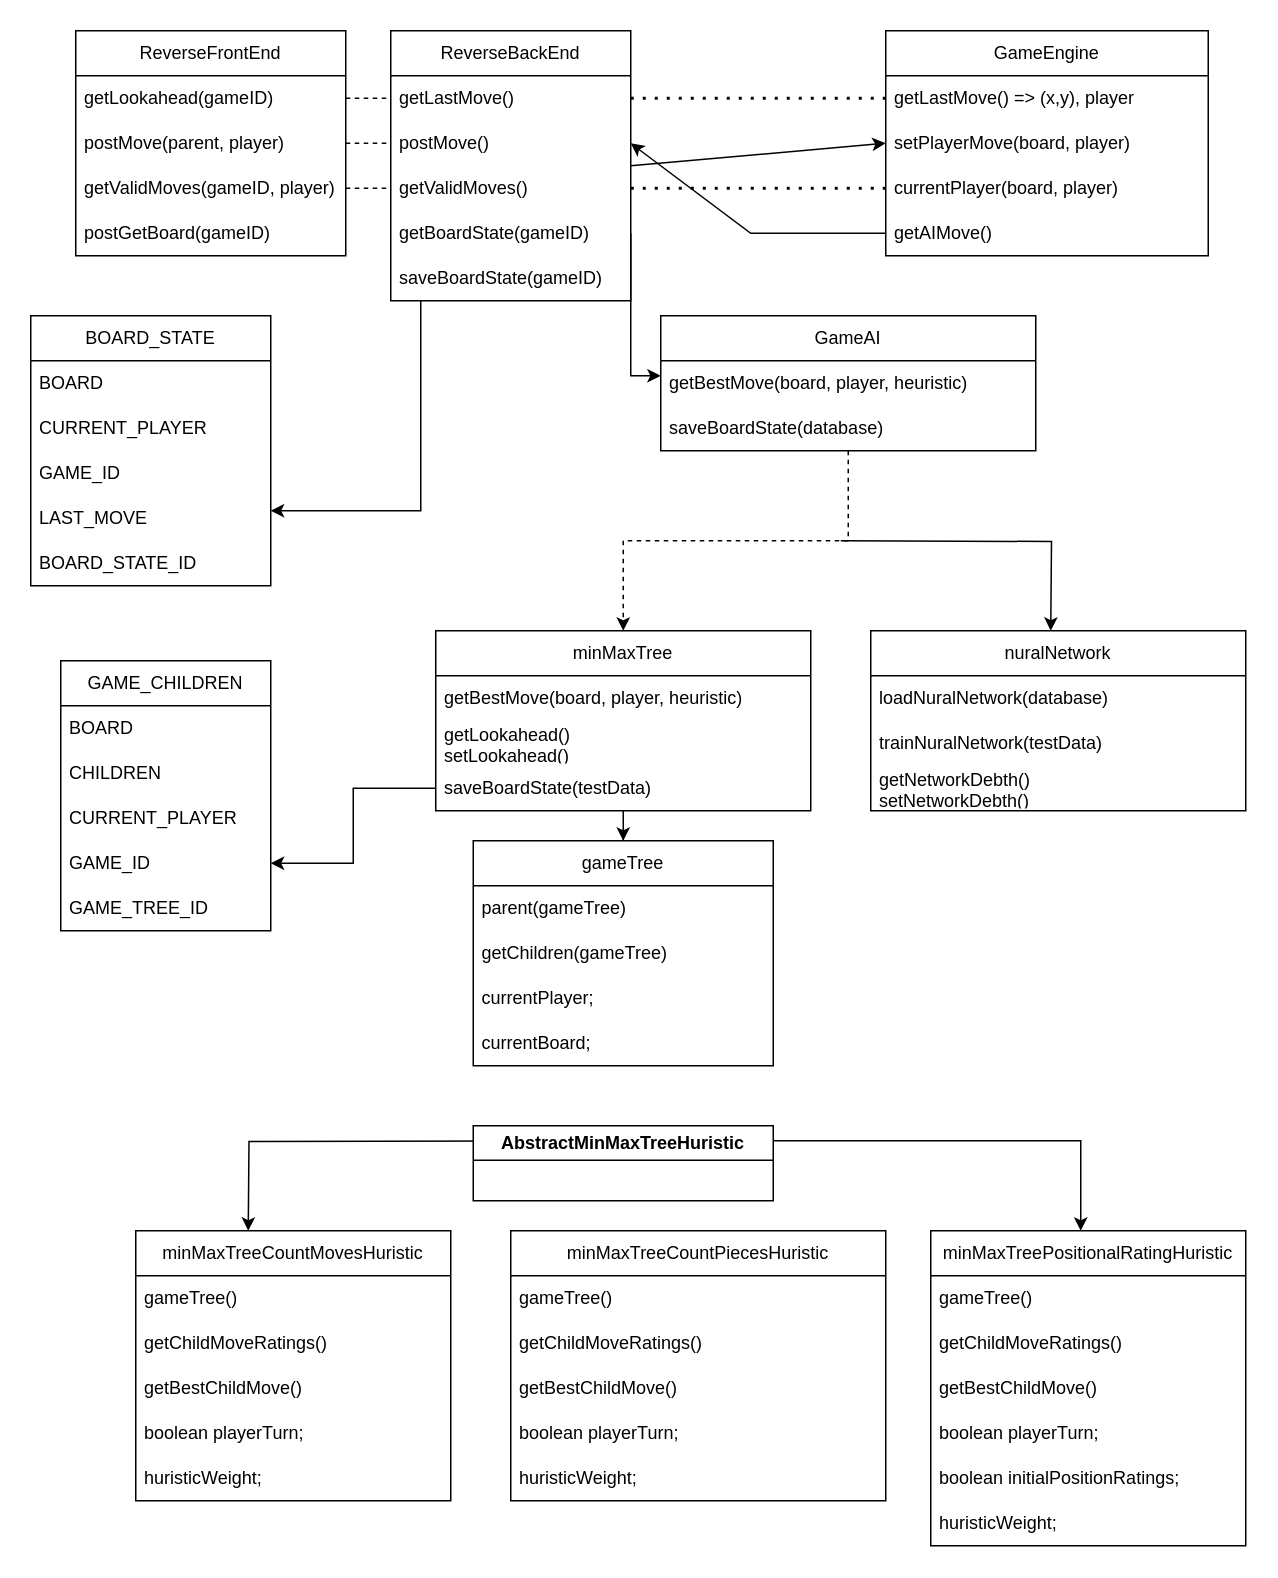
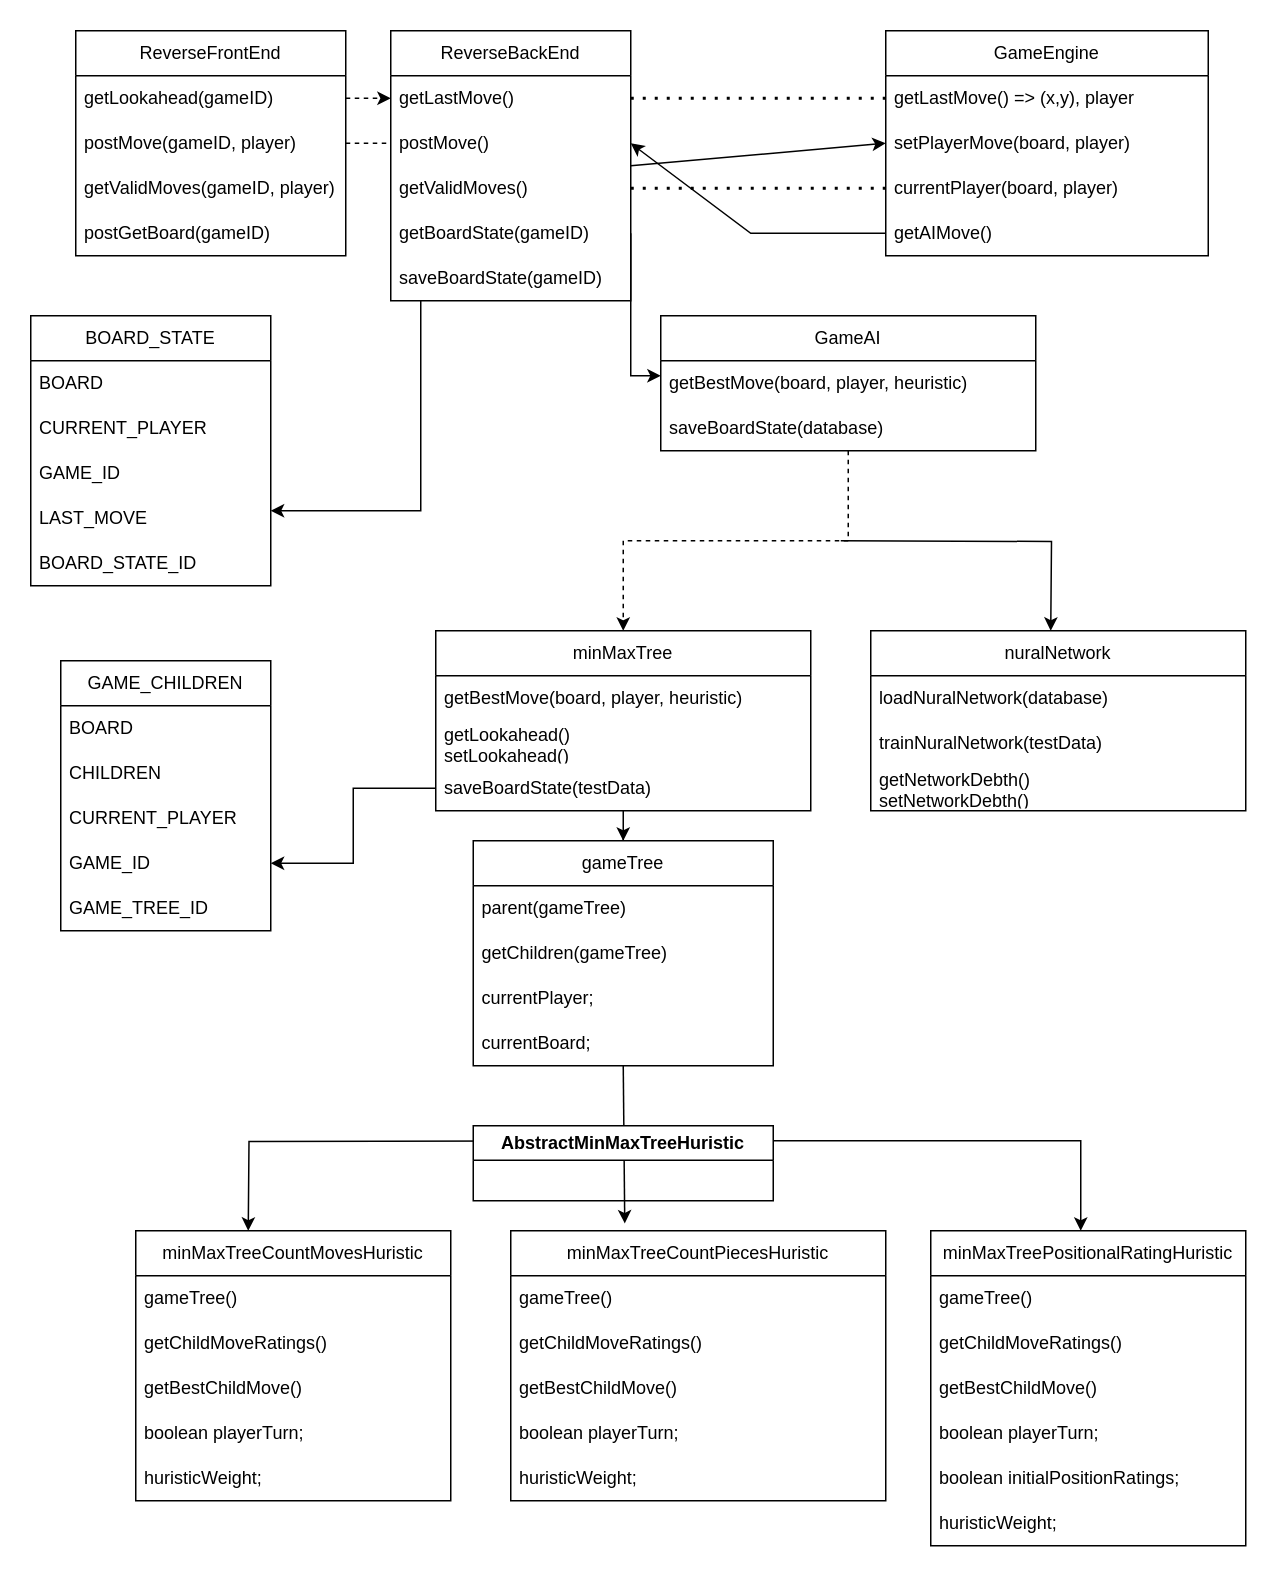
(382, 98) -> (379, 98)
(199, 143) -> (199, 143)
(367, 188) -> none
none -> (624, 1097)
